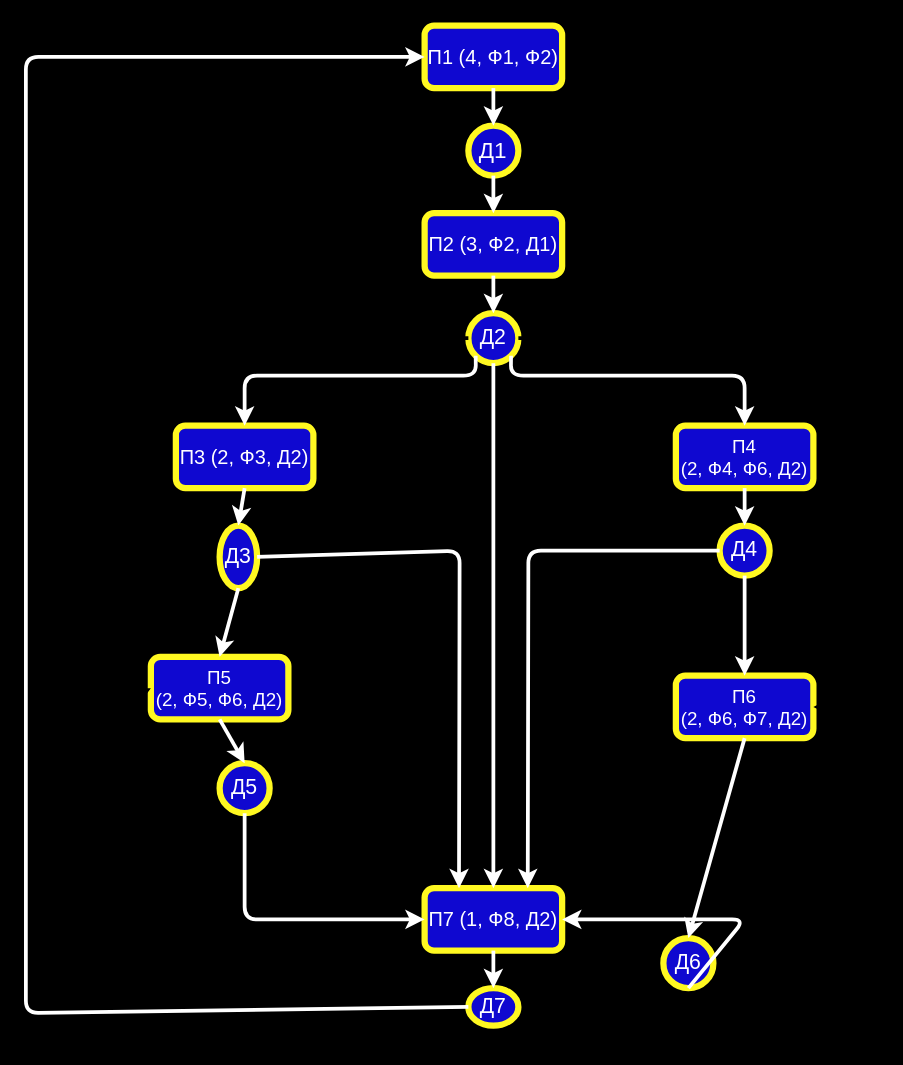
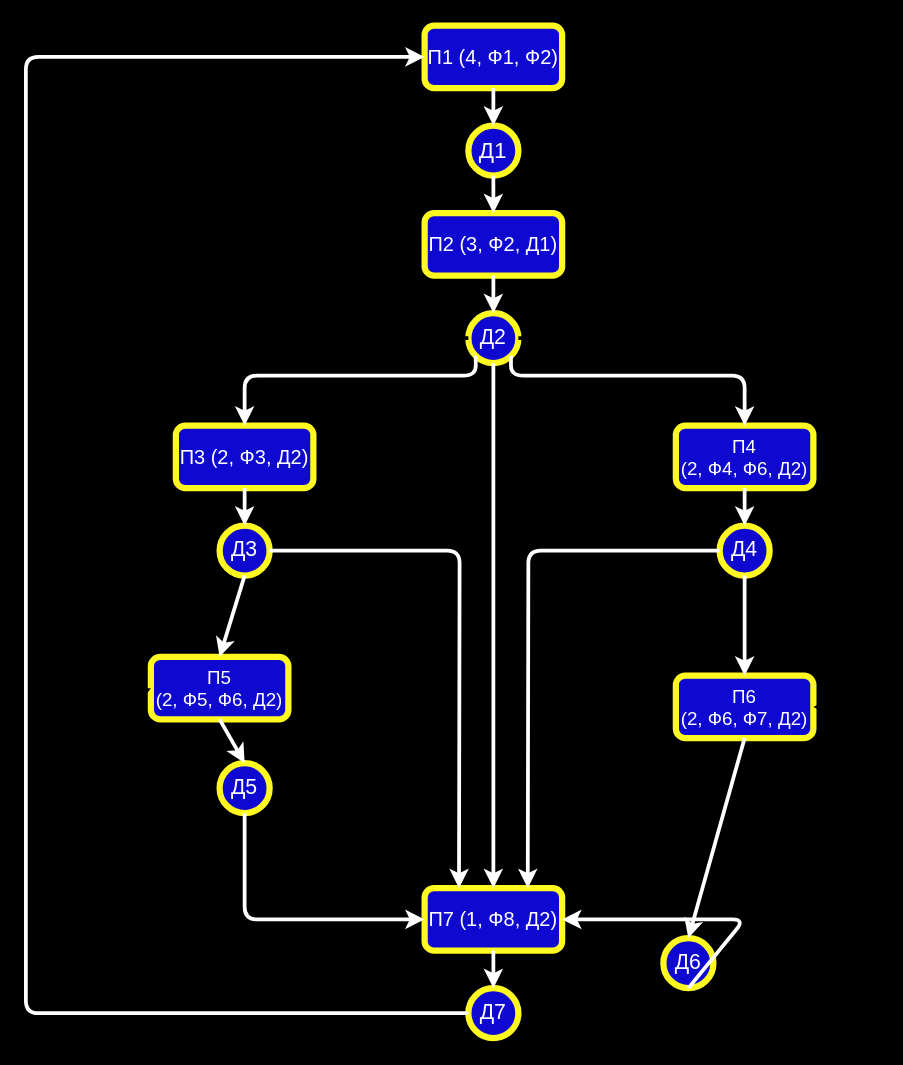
(238, 557) -> (244, 551)
(493, 1007) -> (493, 1013)
